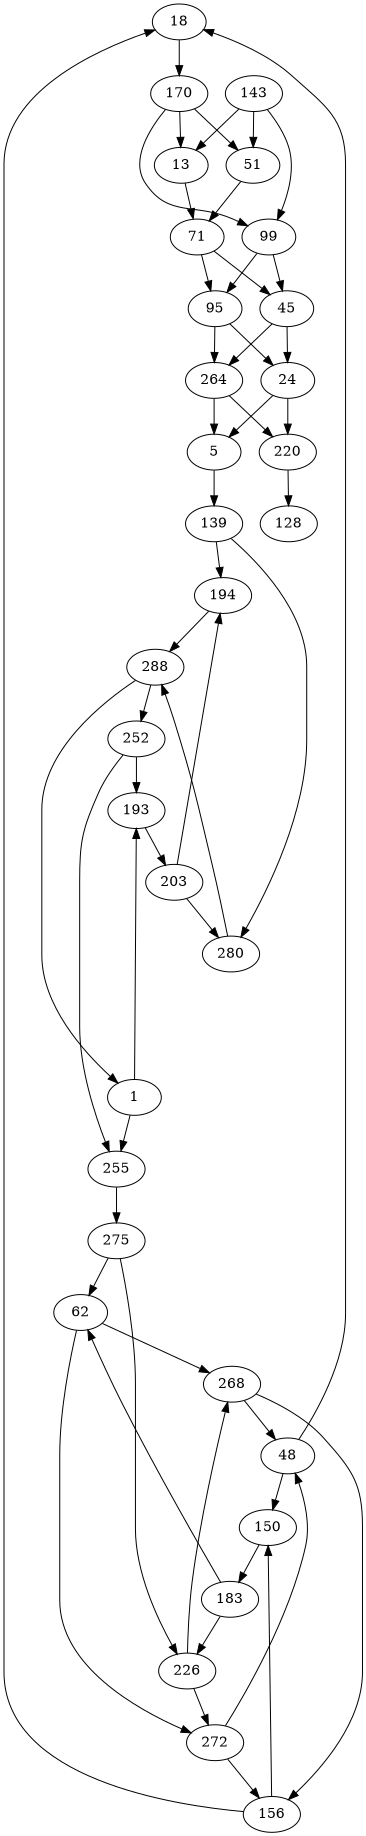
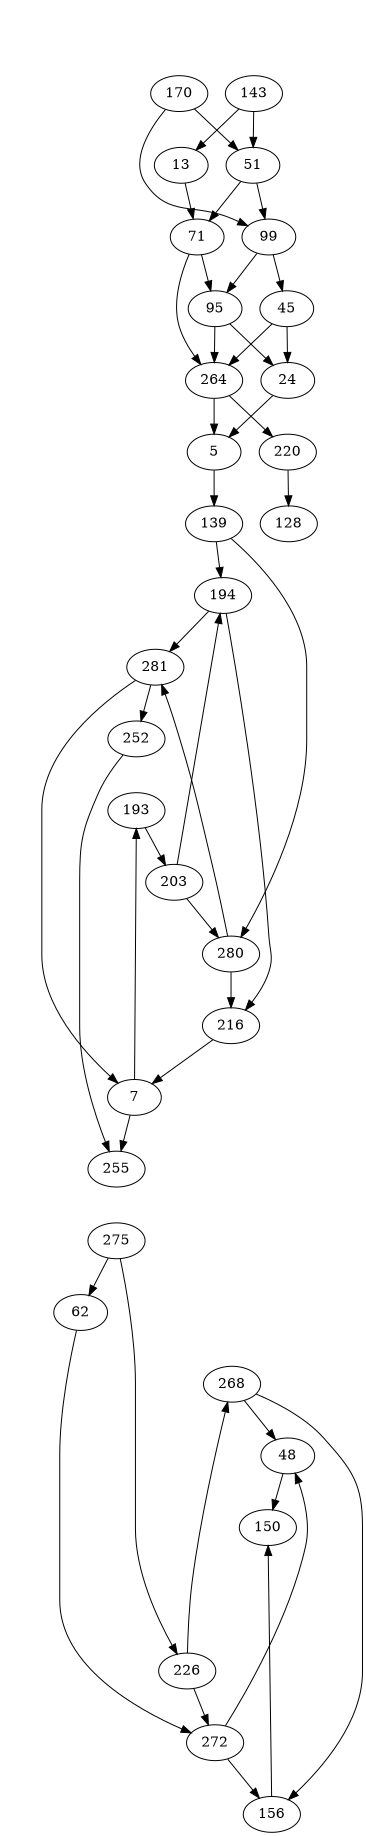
(179, 22) -> none
(180, 125) -> none
(291, 158) -> (260, 196)
(237, 269) -> (177, 306)
(288, 411) -> none
(155, 667) -> (155, 667)
(136, 770) -> none
none -> (231, 1026)
(134, 1097) -> (134, 1097)
(117, 1200) -> none
(151, 1346) -> none
(230, 1599) -> none
